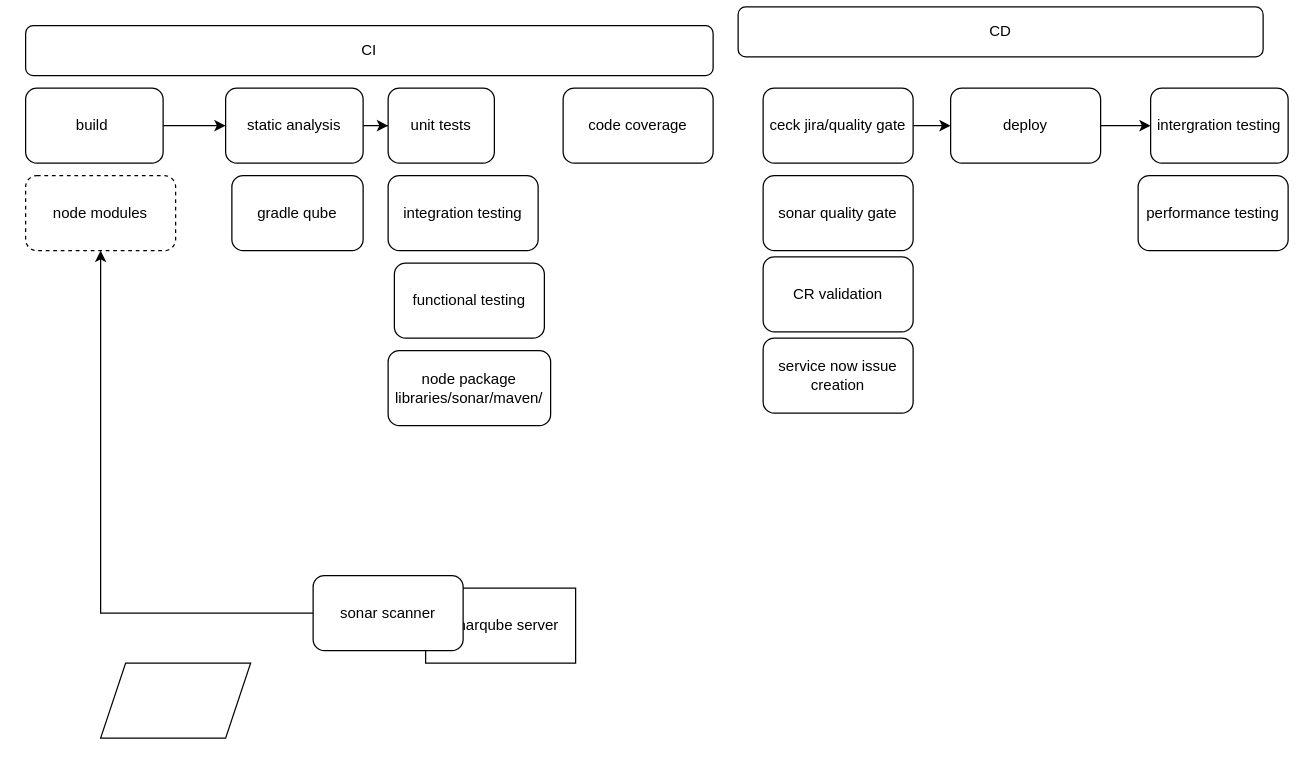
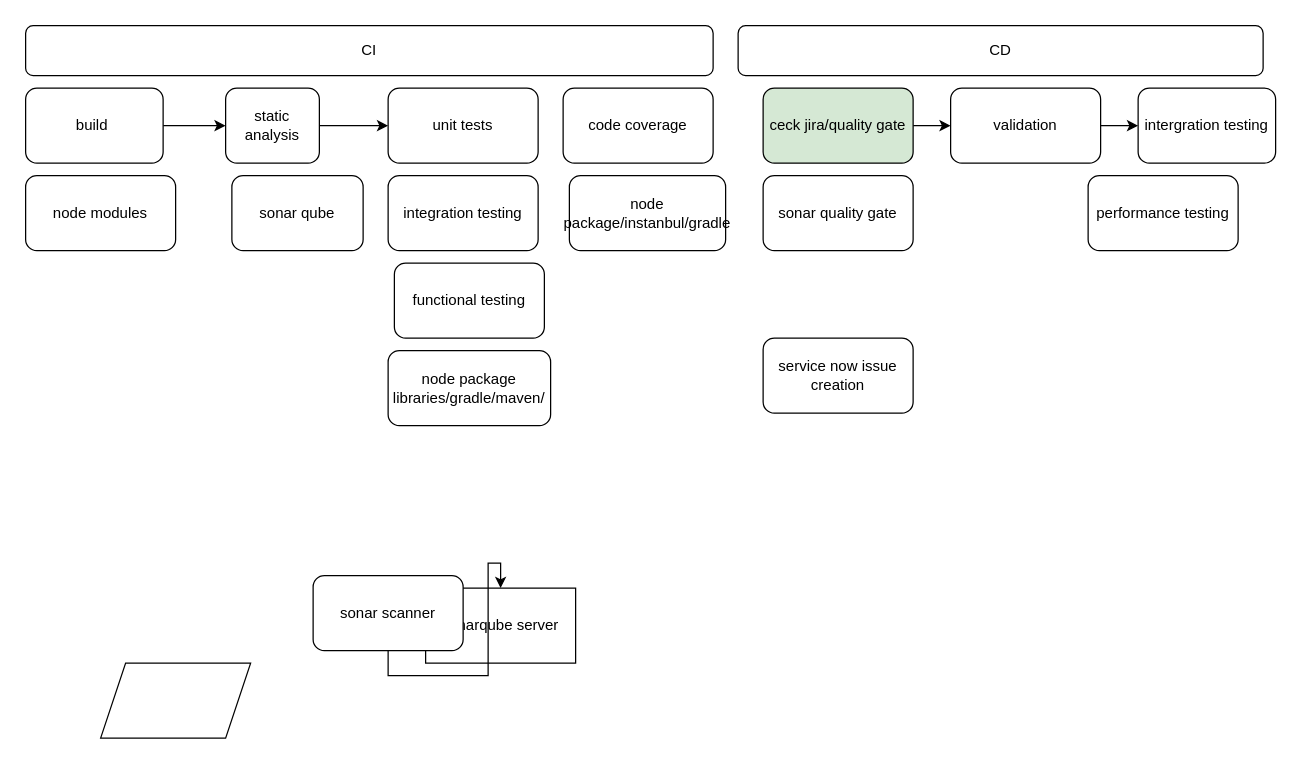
(1001, 32) -> (1001, 51)
(294, 126) -> (273, 126)
(441, 126) -> (463, 126)
(838, 126) -> (838, 126)
(1026, 126) -> (1026, 126)
(1219, 126) -> (1207, 126)
(101, 213) -> (101, 213)
(298, 213) -> (298, 213)
none -> (648, 213)
(1213, 213) -> (1163, 213)
(838, 294) -> none
(469, 388) -> (469, 388)
(101, 542) -> (488, 668)
